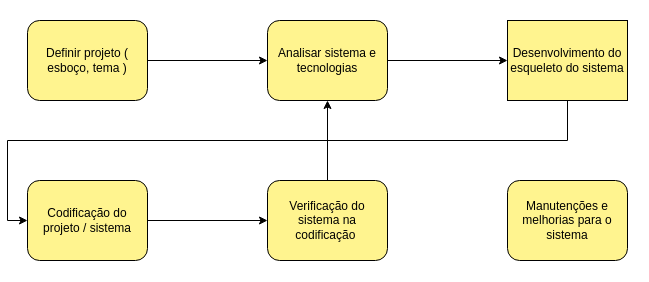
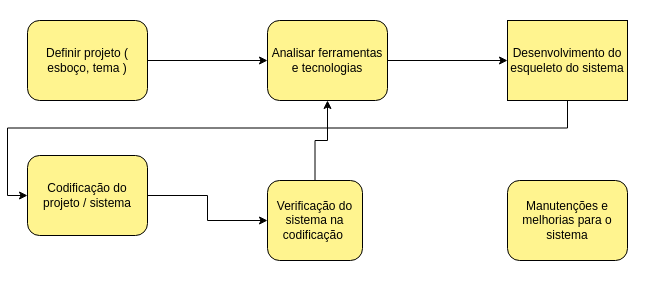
(328, 61) -> (328, 61)
(88, 221) -> (88, 196)
(328, 221) -> (315, 221)
